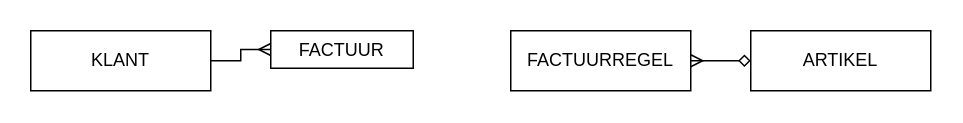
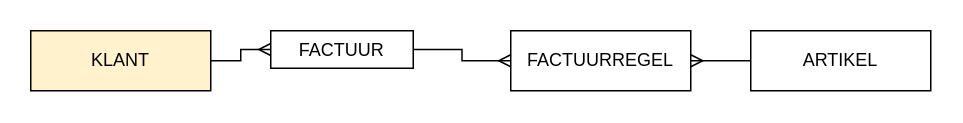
none -> (462, 55)
(121, 61) -> (121, 61)
(738, 61) -> (743, 61)
